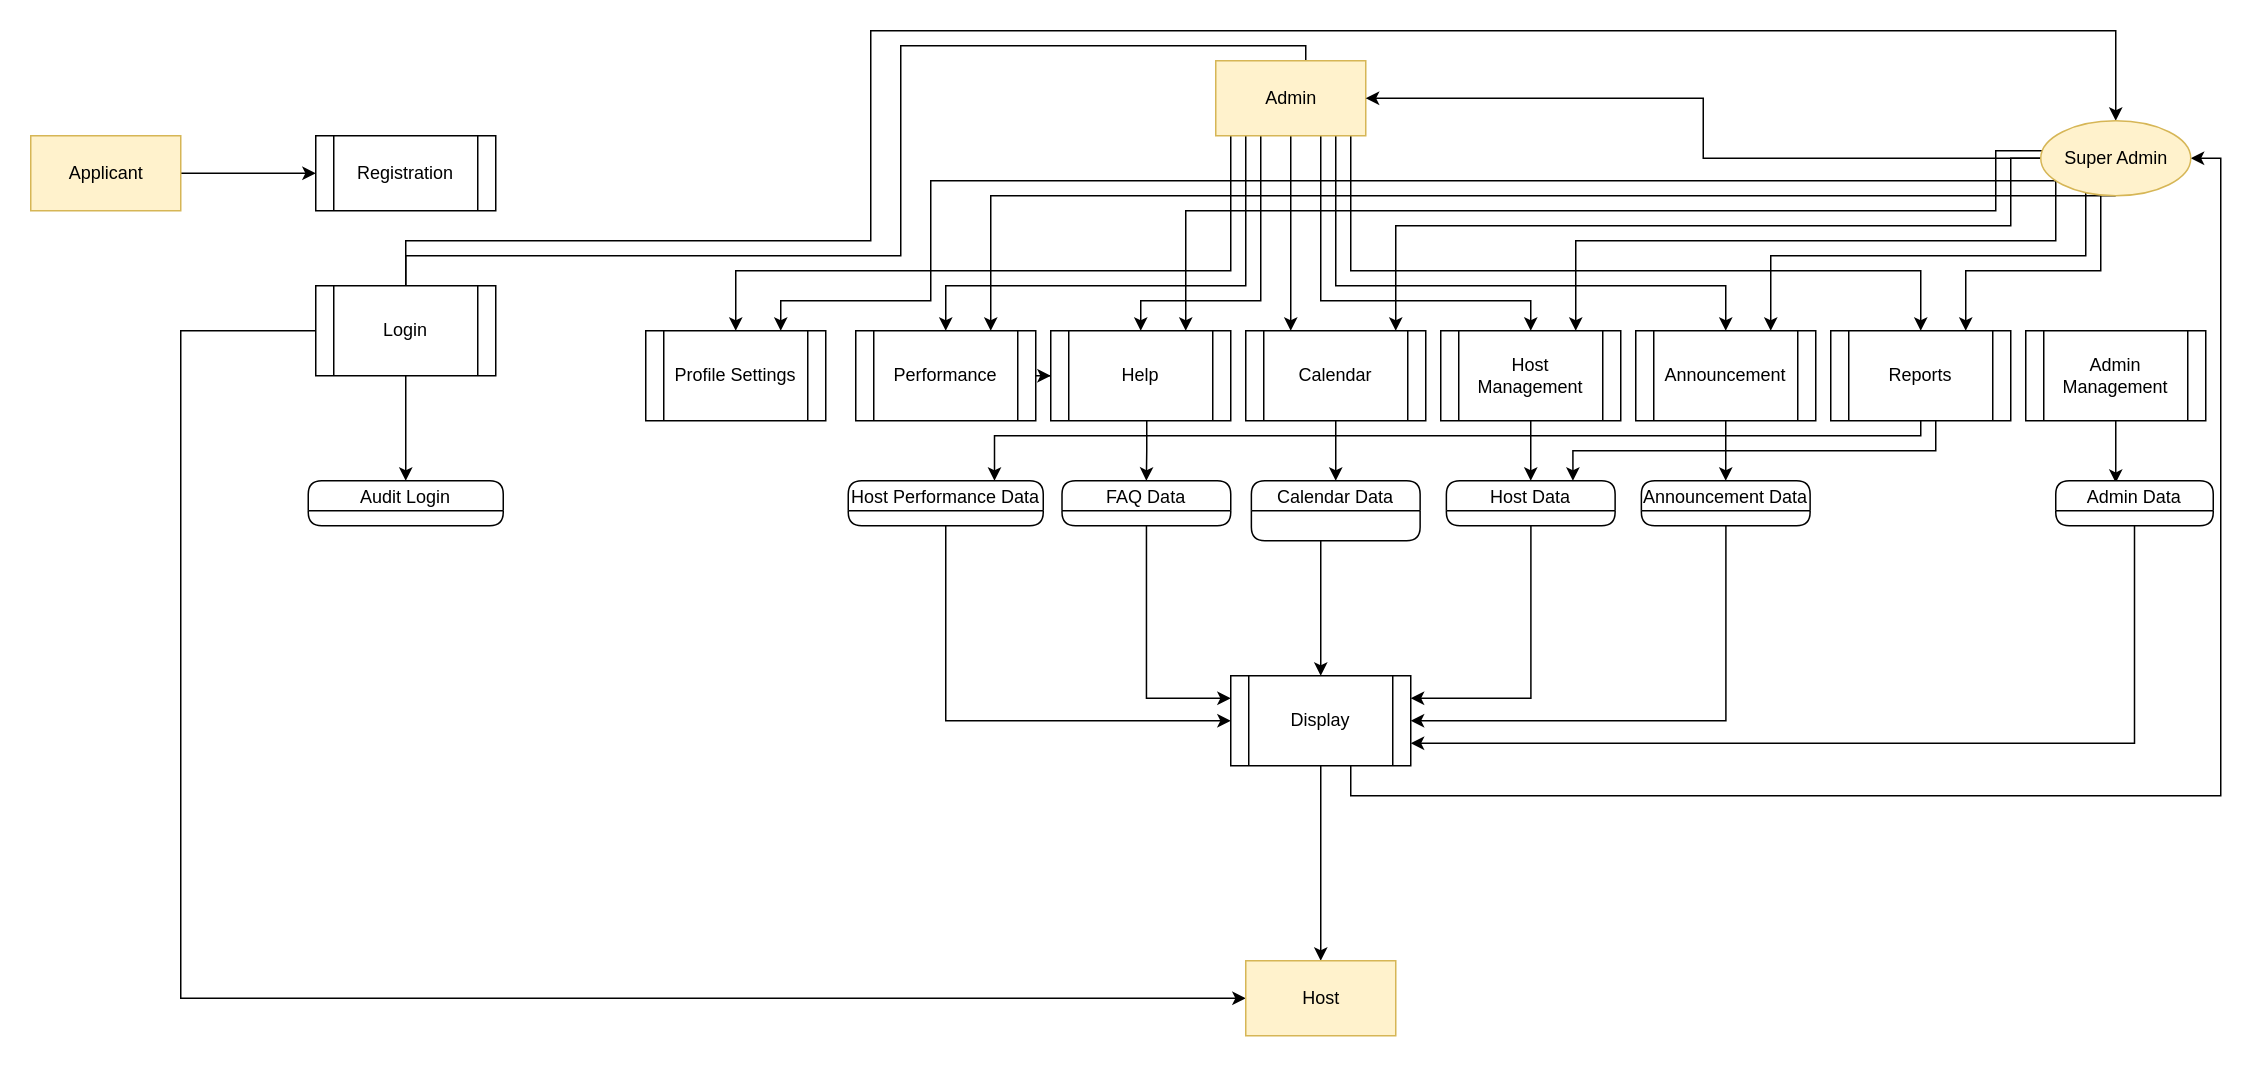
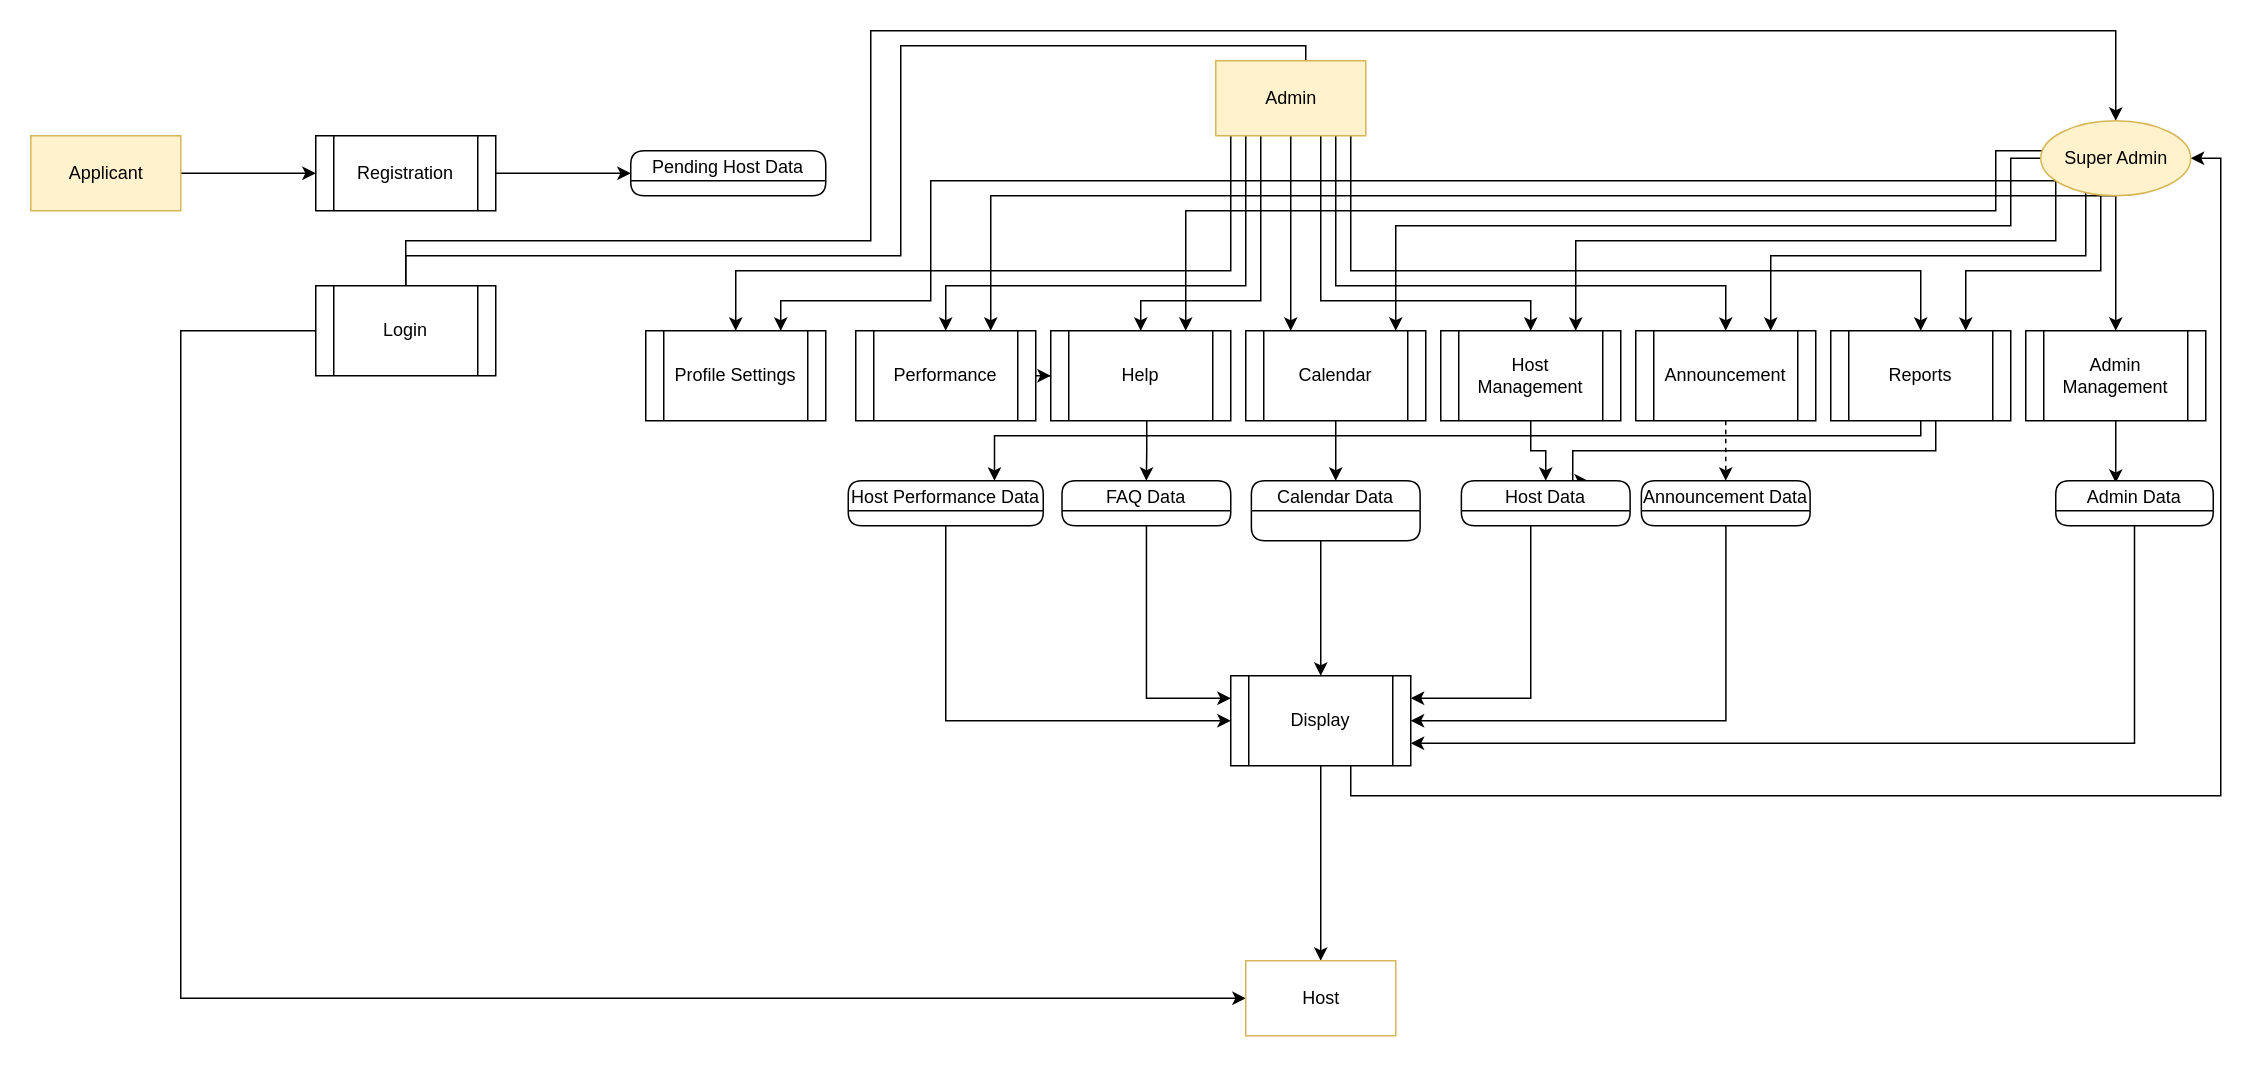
(1703, 117) -> (2116, 258)
none -> (558, 173)
none -> (728, 173)
(406, 423) -> none
(1726, 445) -> (1726, 445)
(406, 503) -> none
(1531, 503) -> (1546, 503)
(1321, 998) -> (1321, 998)
